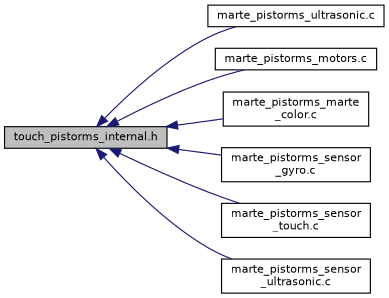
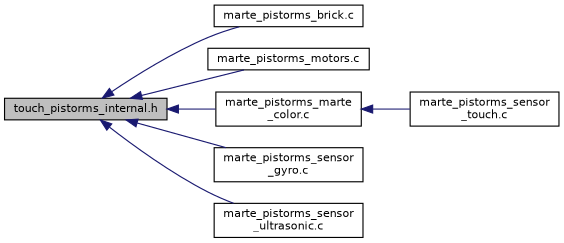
(296, 16) -> (289, 16)
(179, 180) -> (391, 109)
